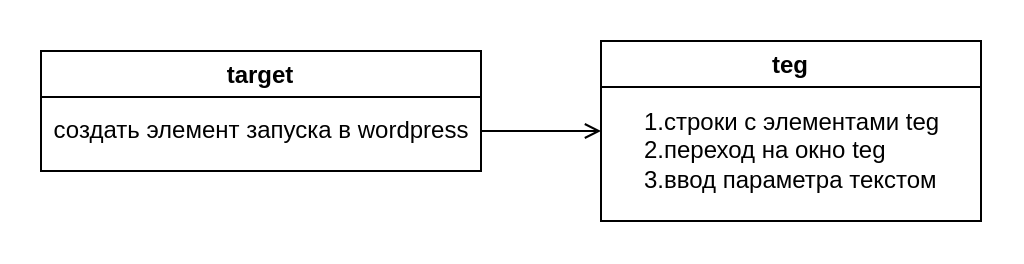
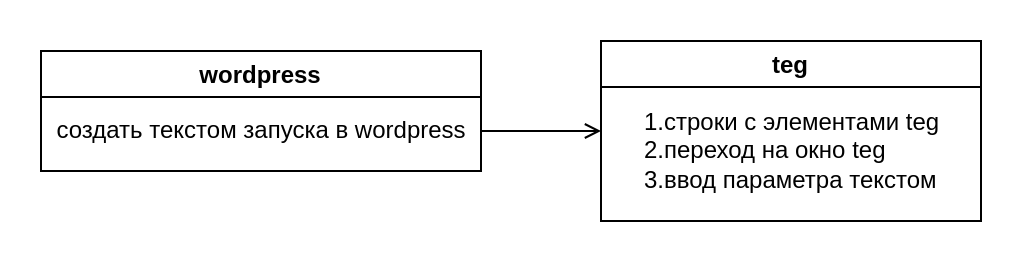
(260, 75) -> (260, 75)
(262, 131) -> (262, 131)
